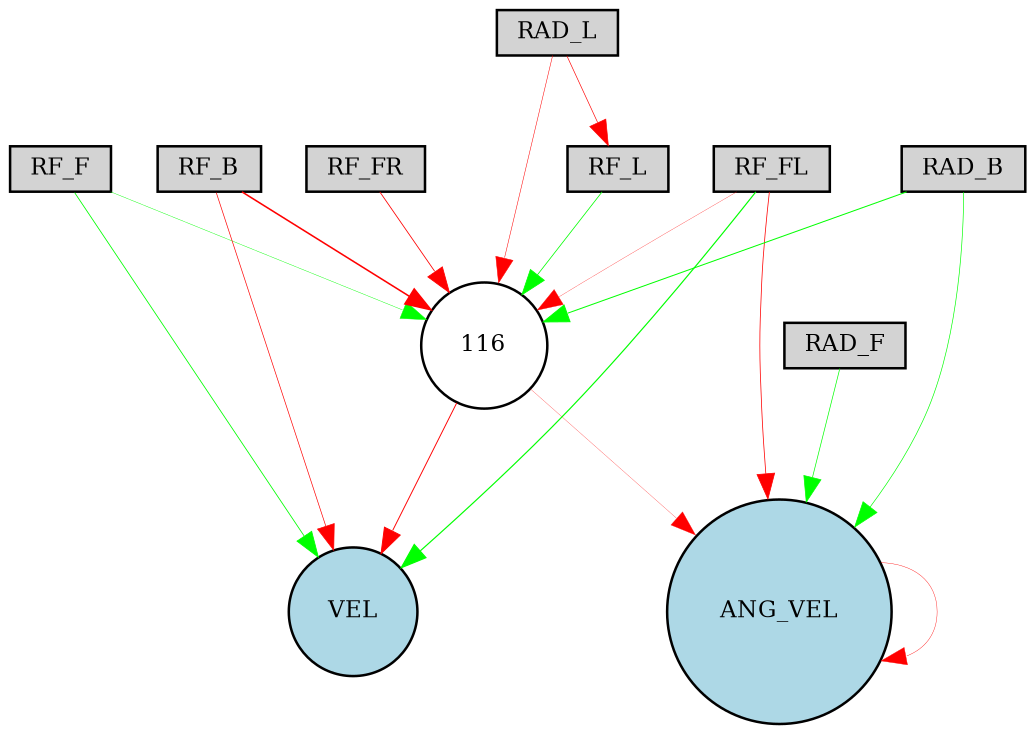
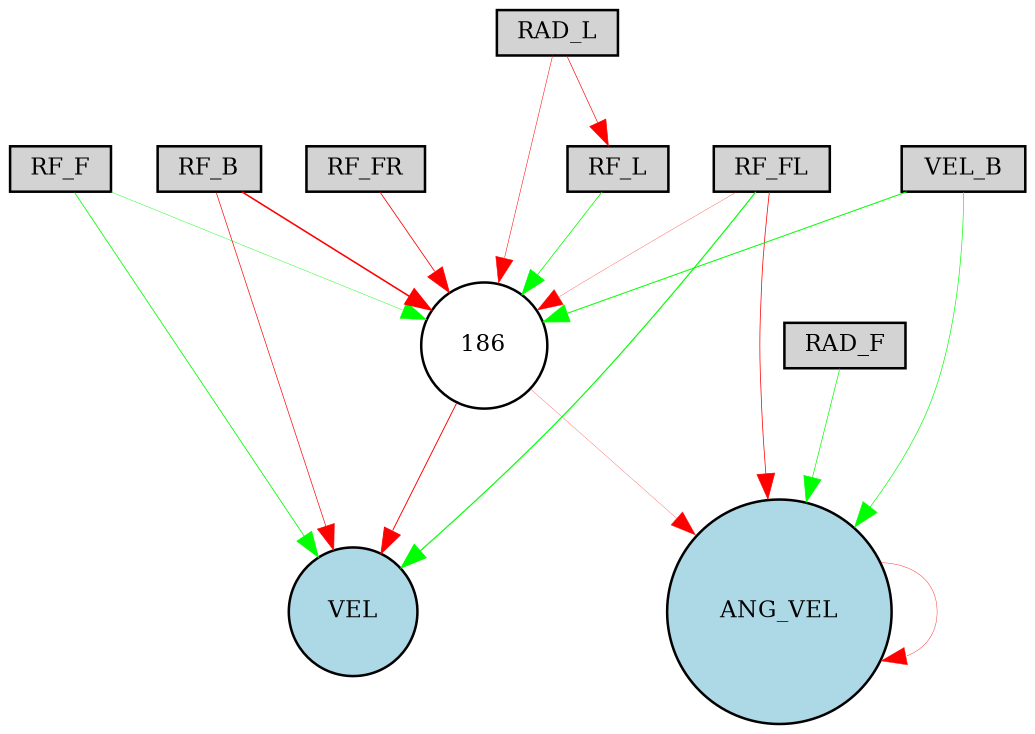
(963, 169) -> (963, 169)
(484, 346) -> (484, 346)
